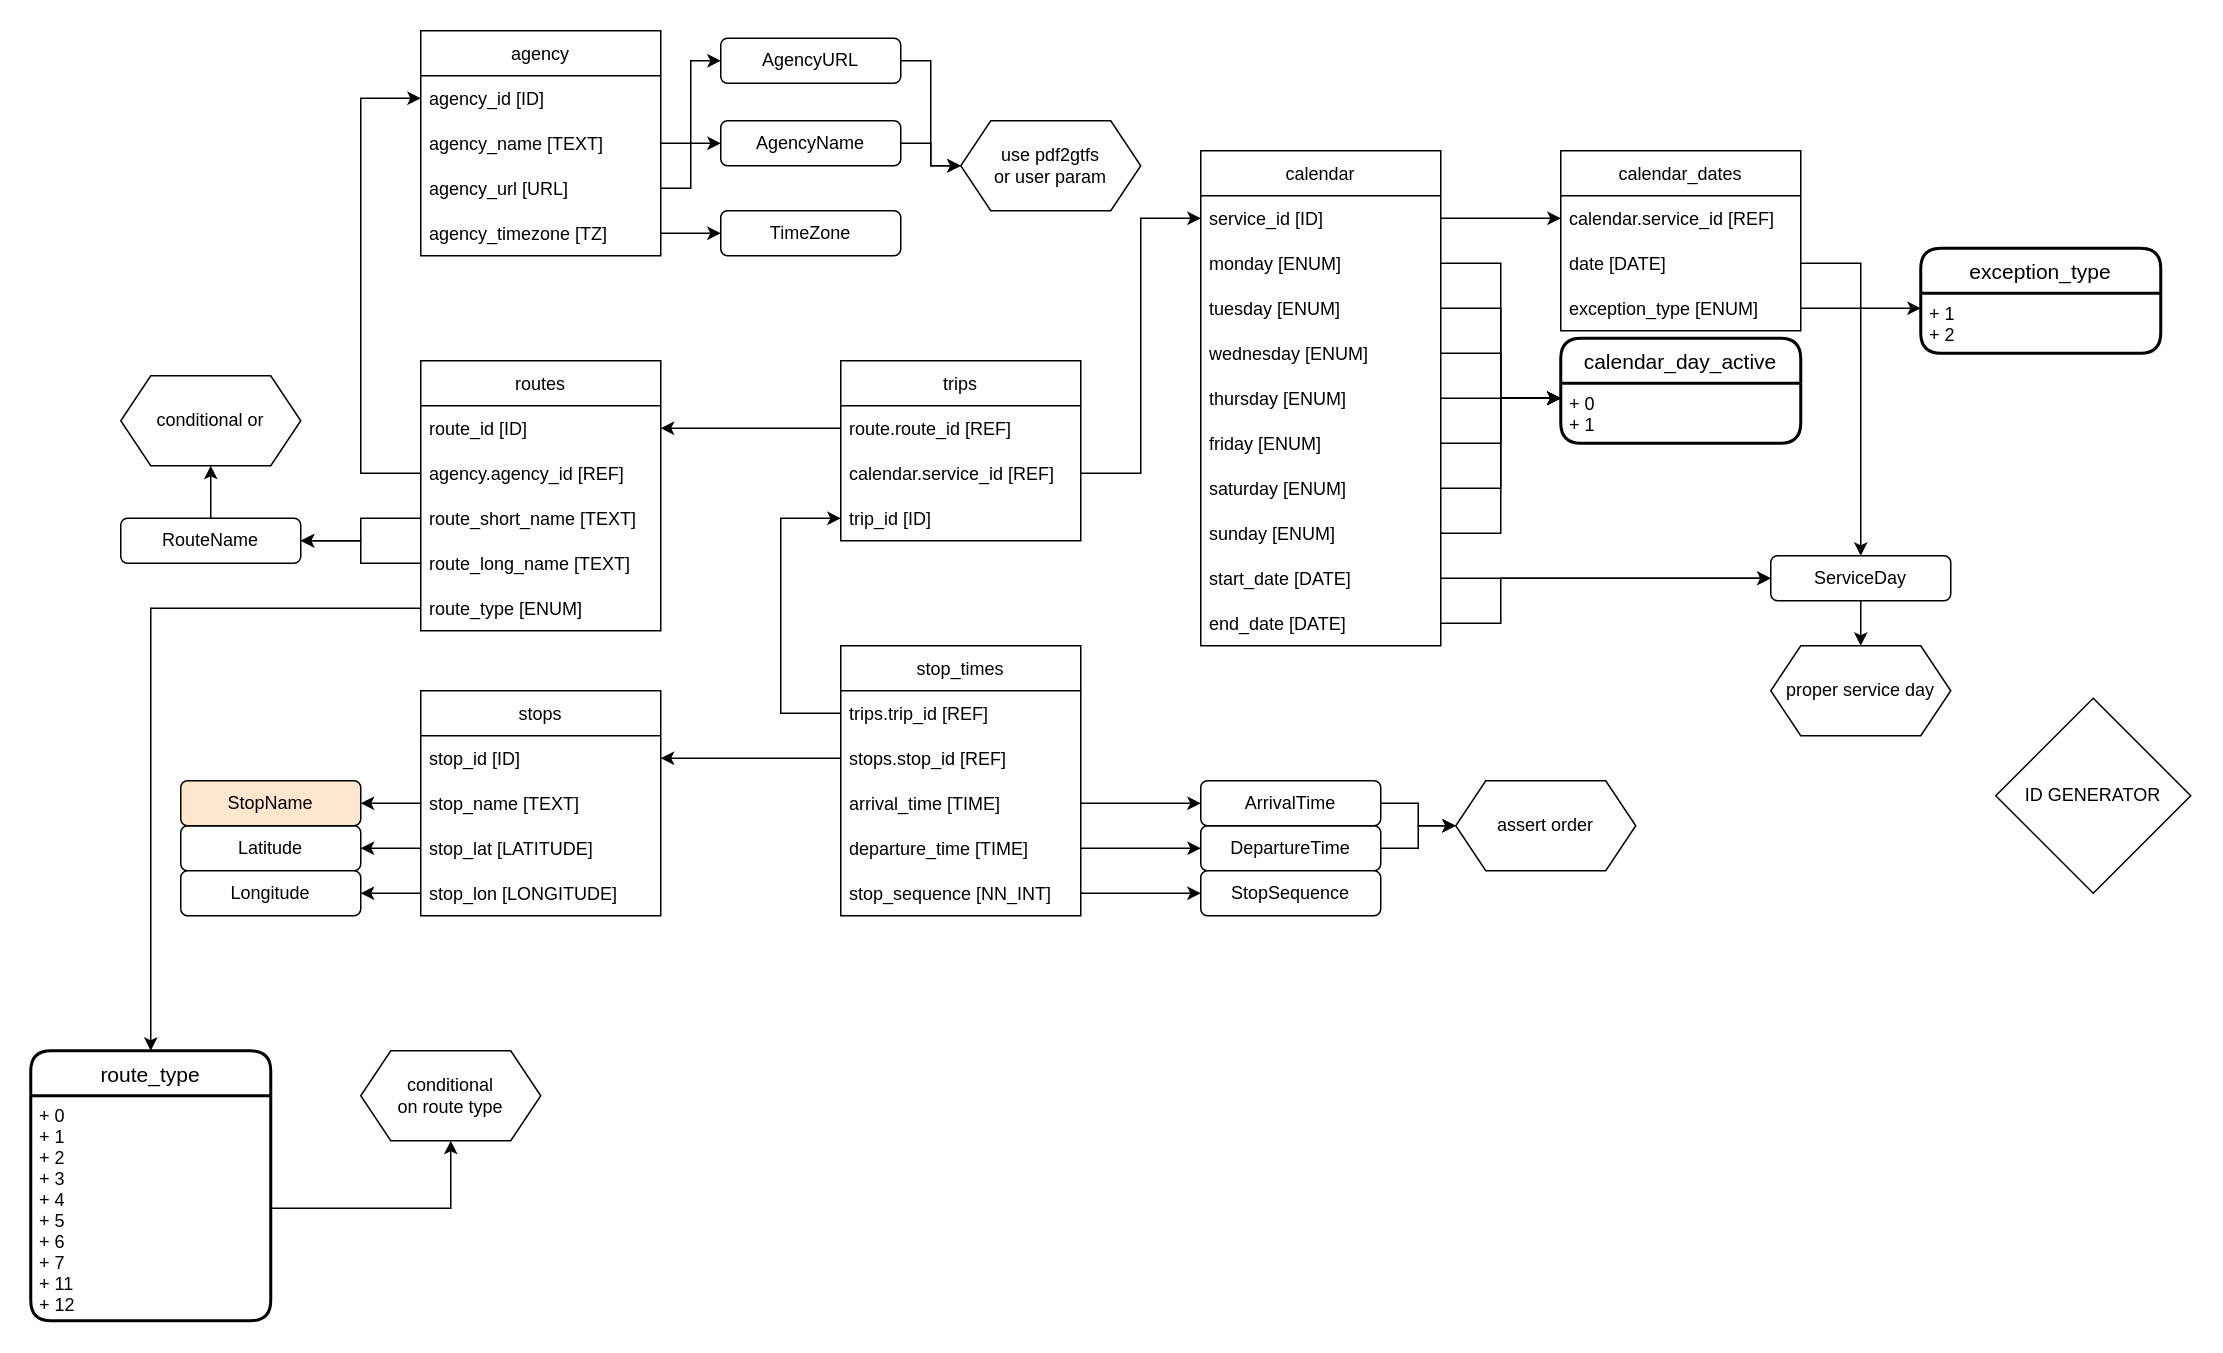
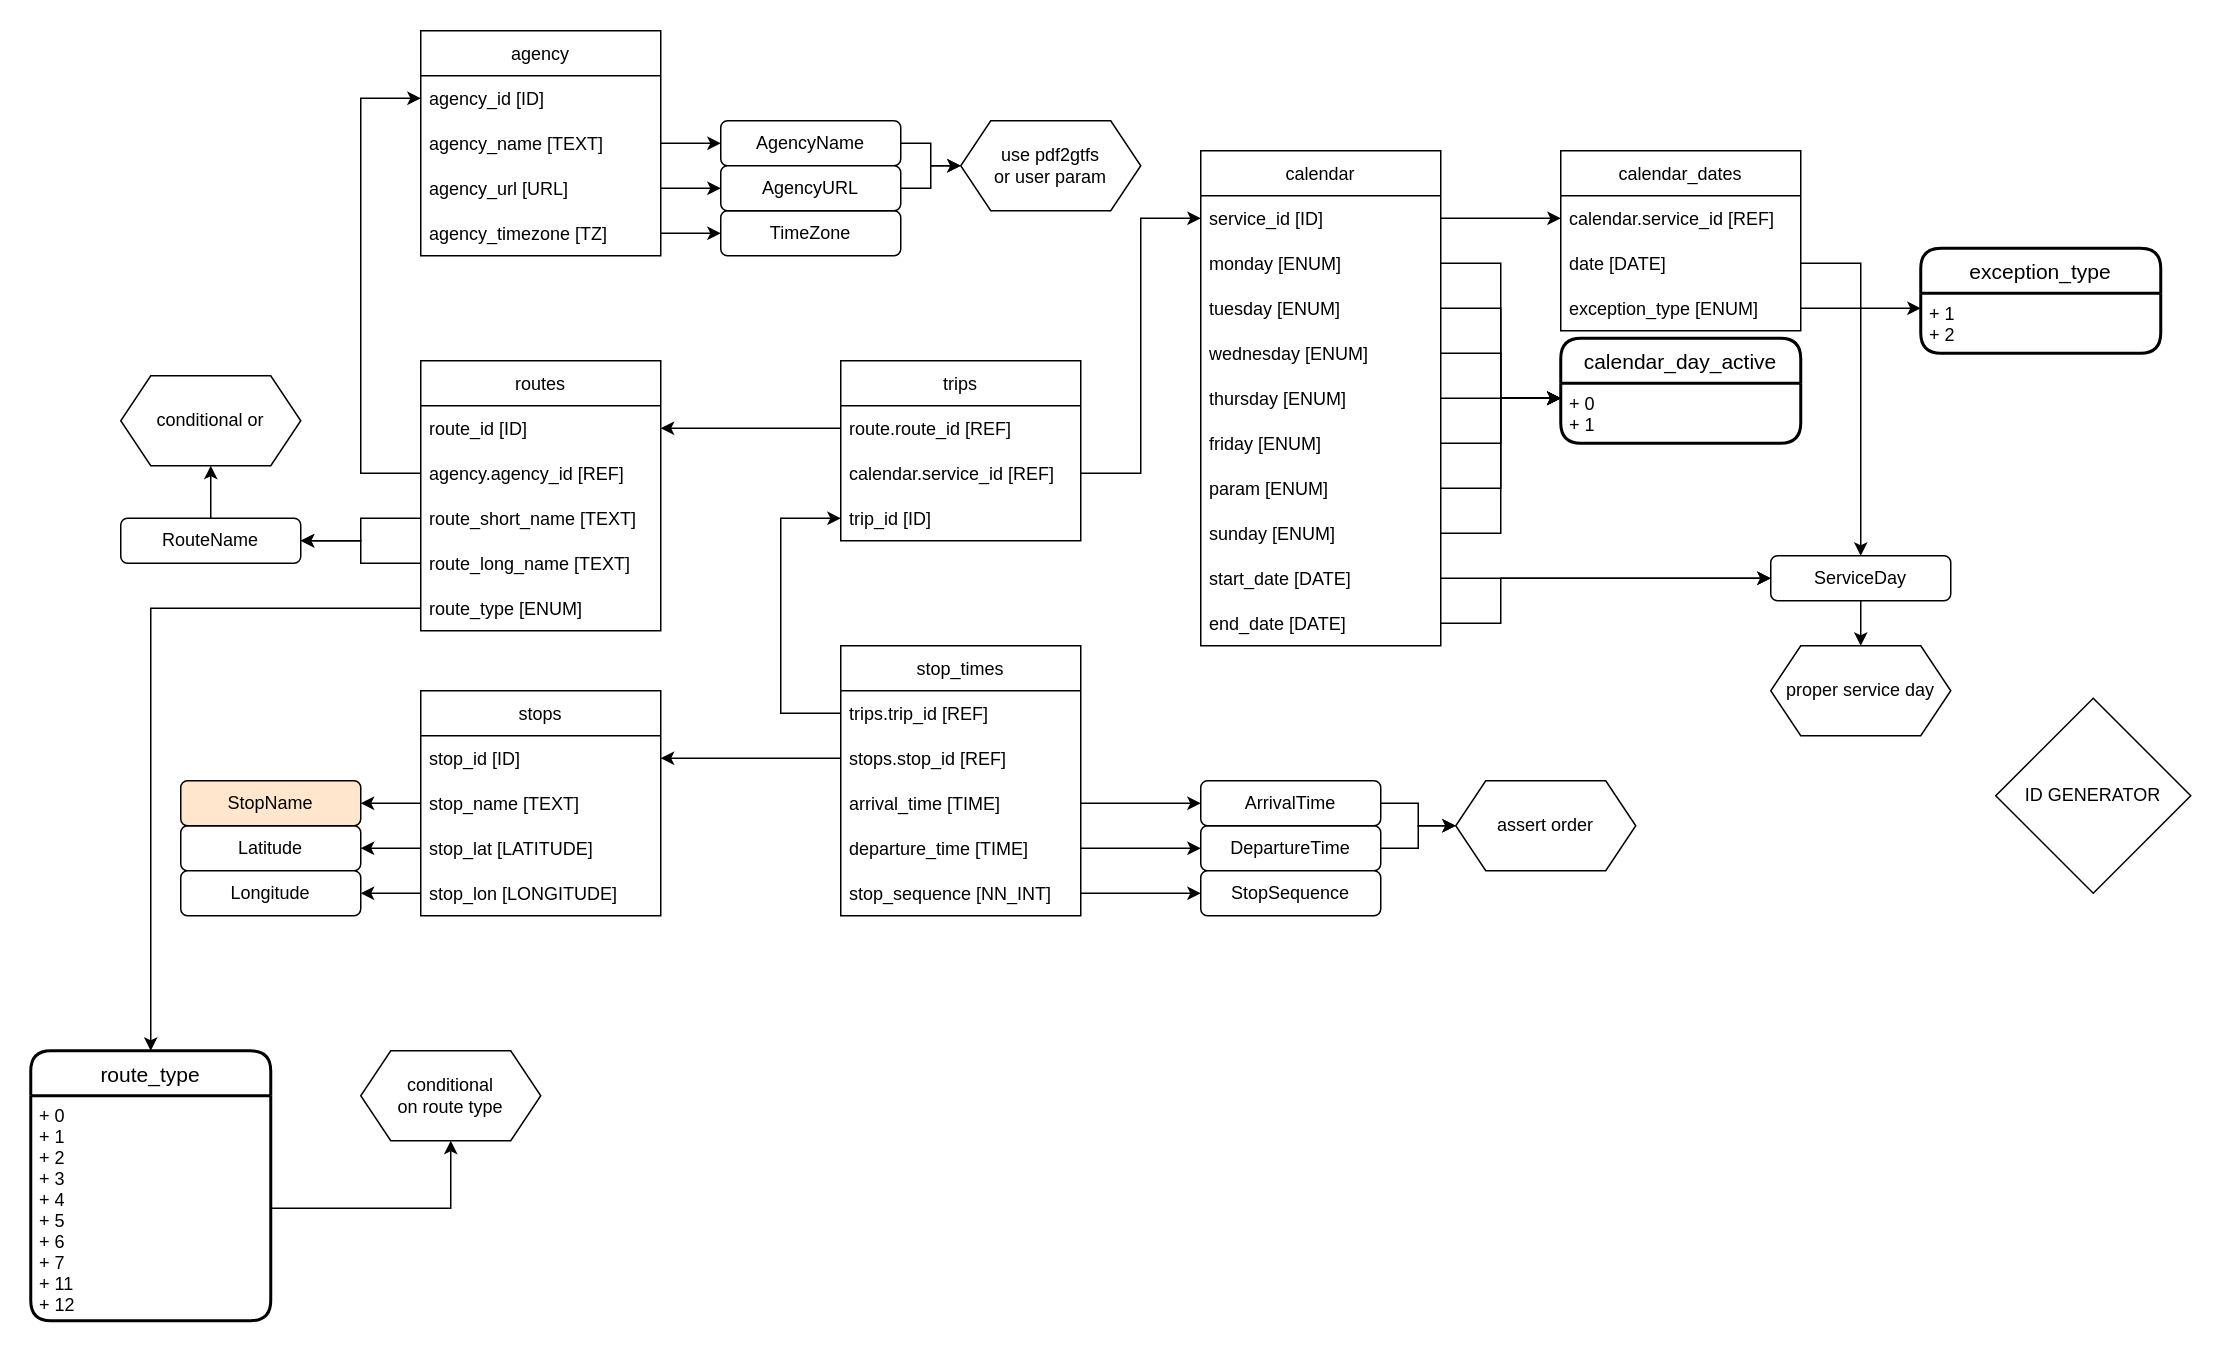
(811, 61) -> (811, 188)
(1285, 489) -> (1269, 489)
